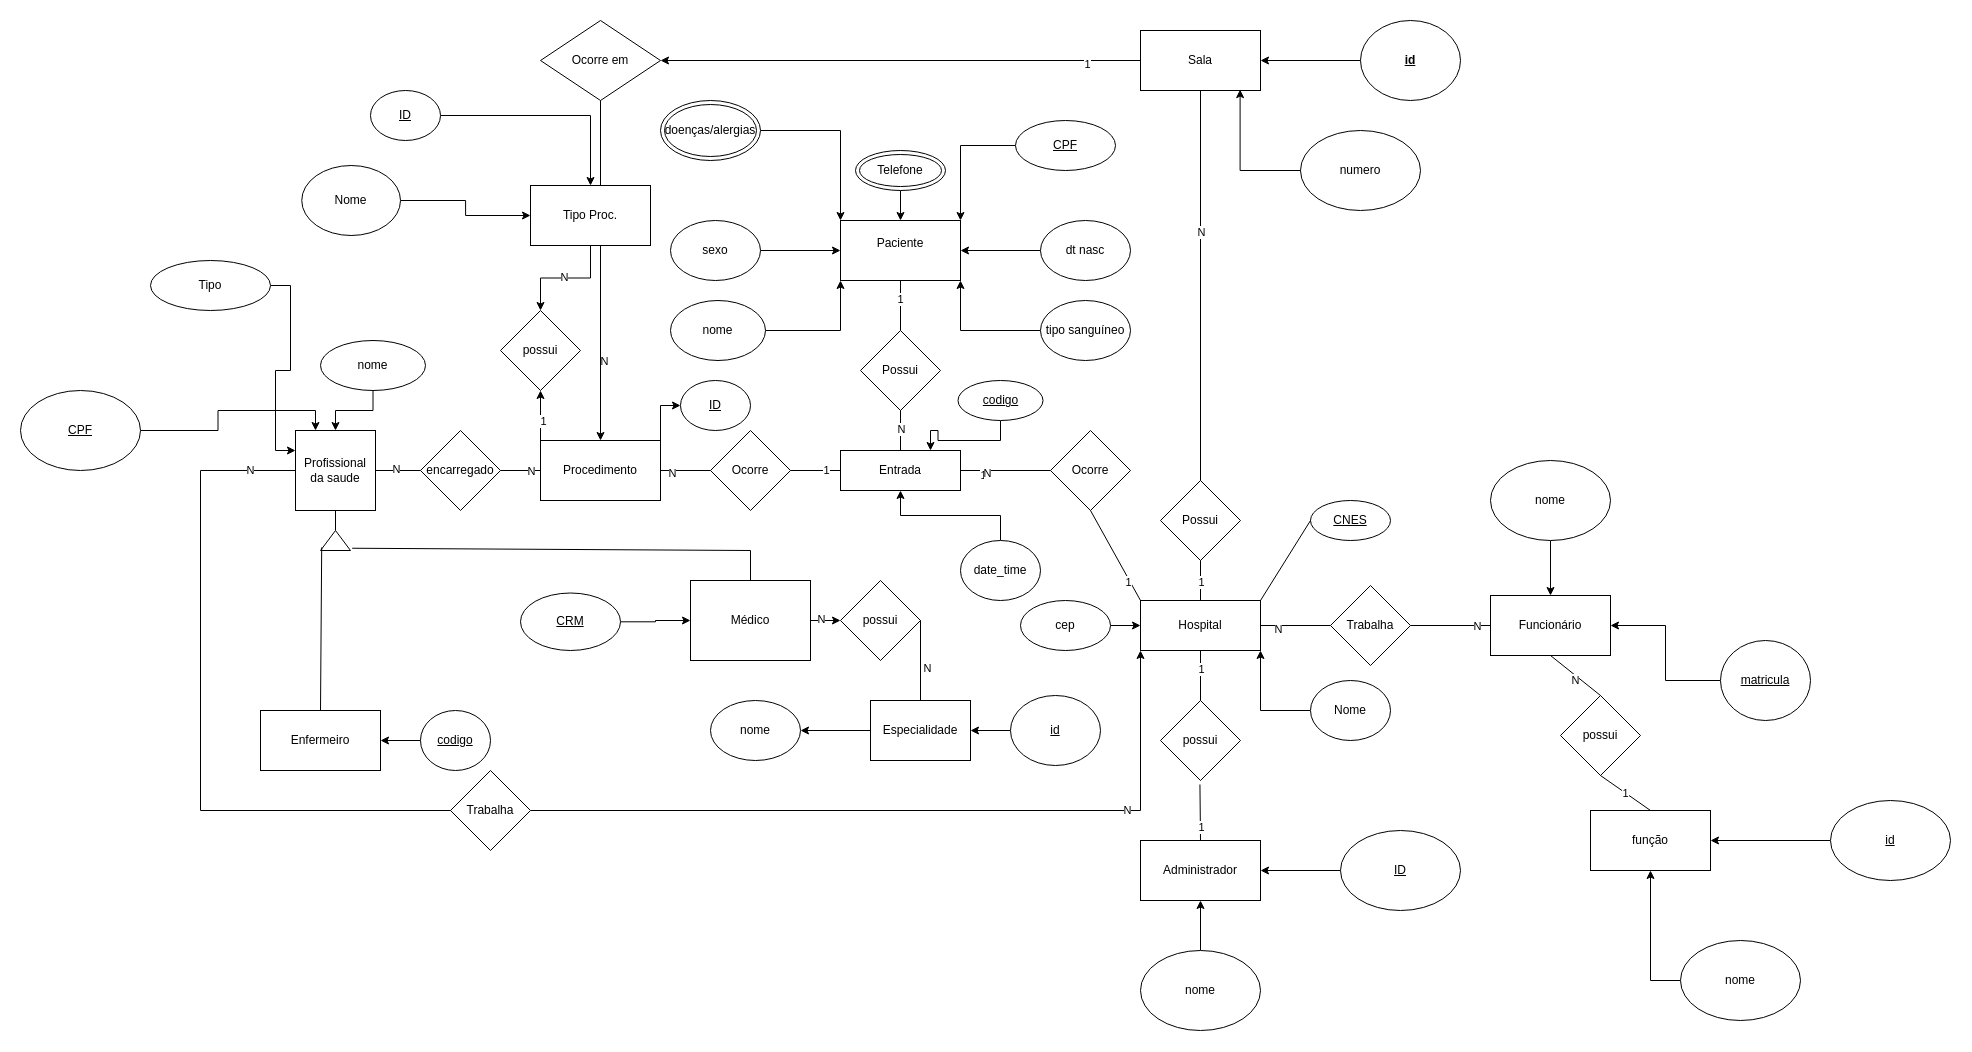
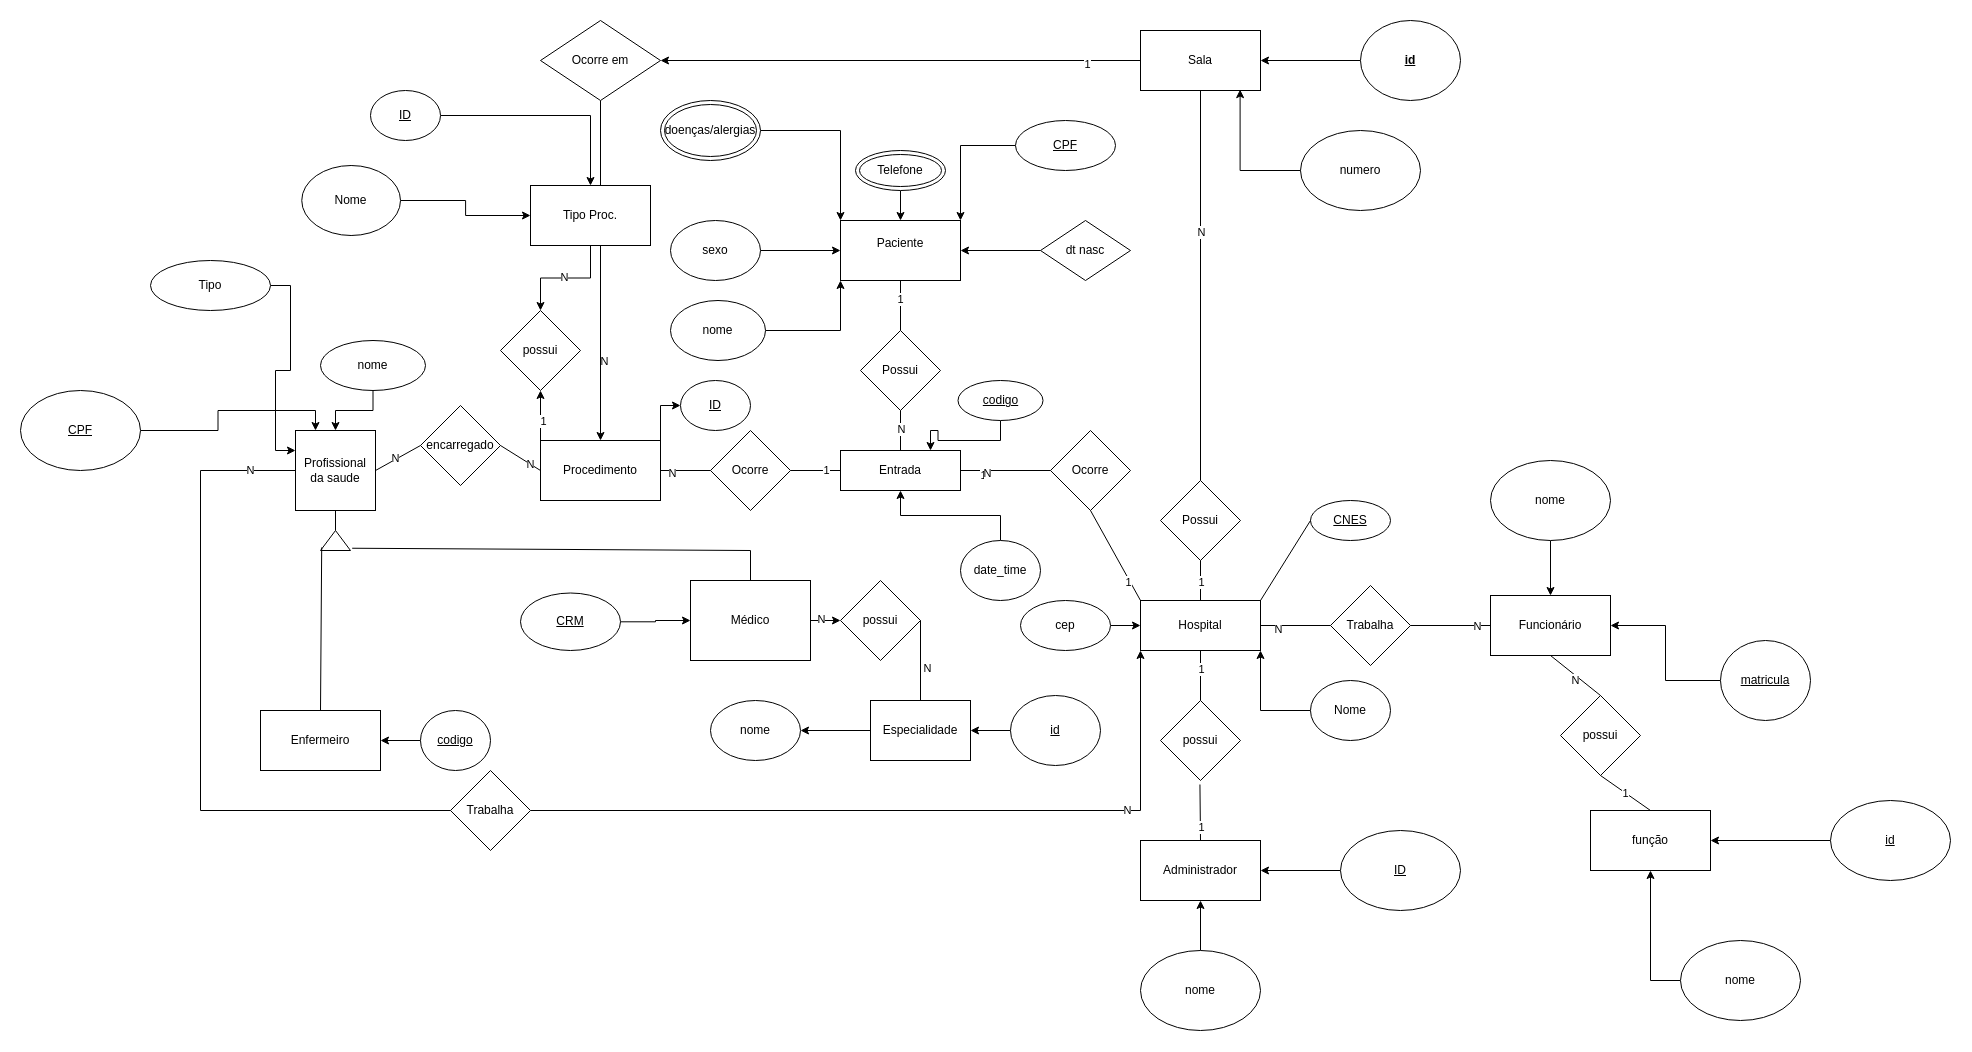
(1086, 251) -> (1086, 251)
(980, 331) -> none
(1086, 331) -> none
(461, 471) -> (461, 446)
